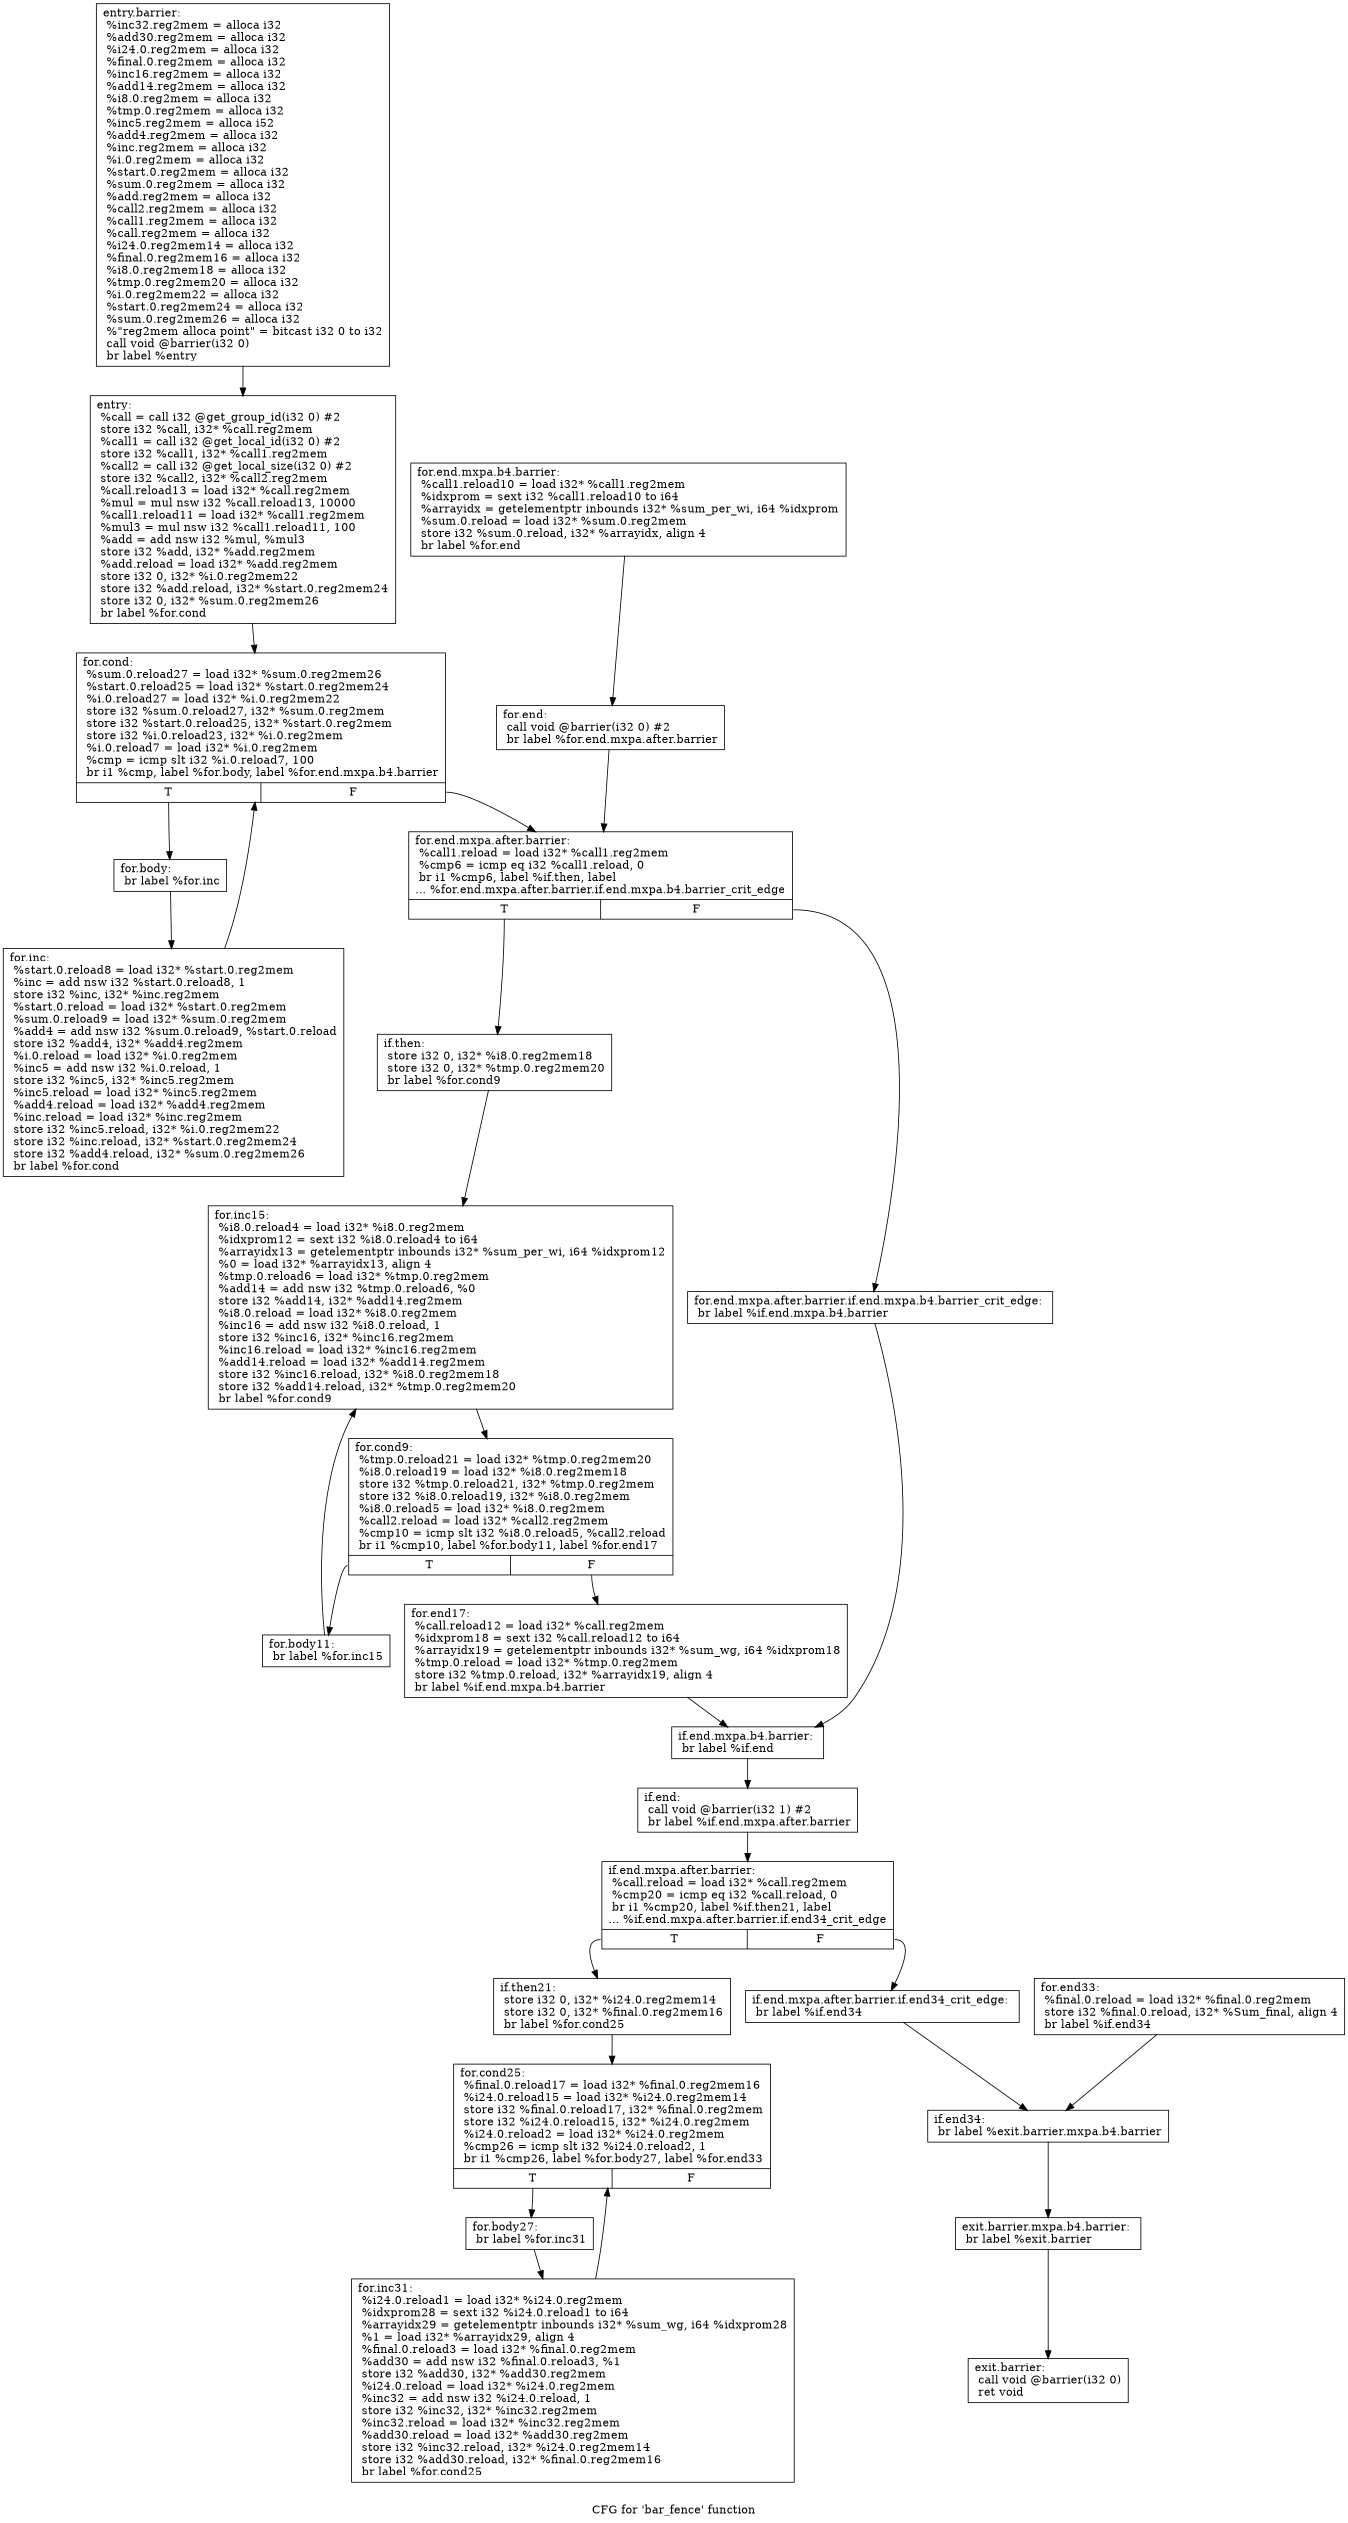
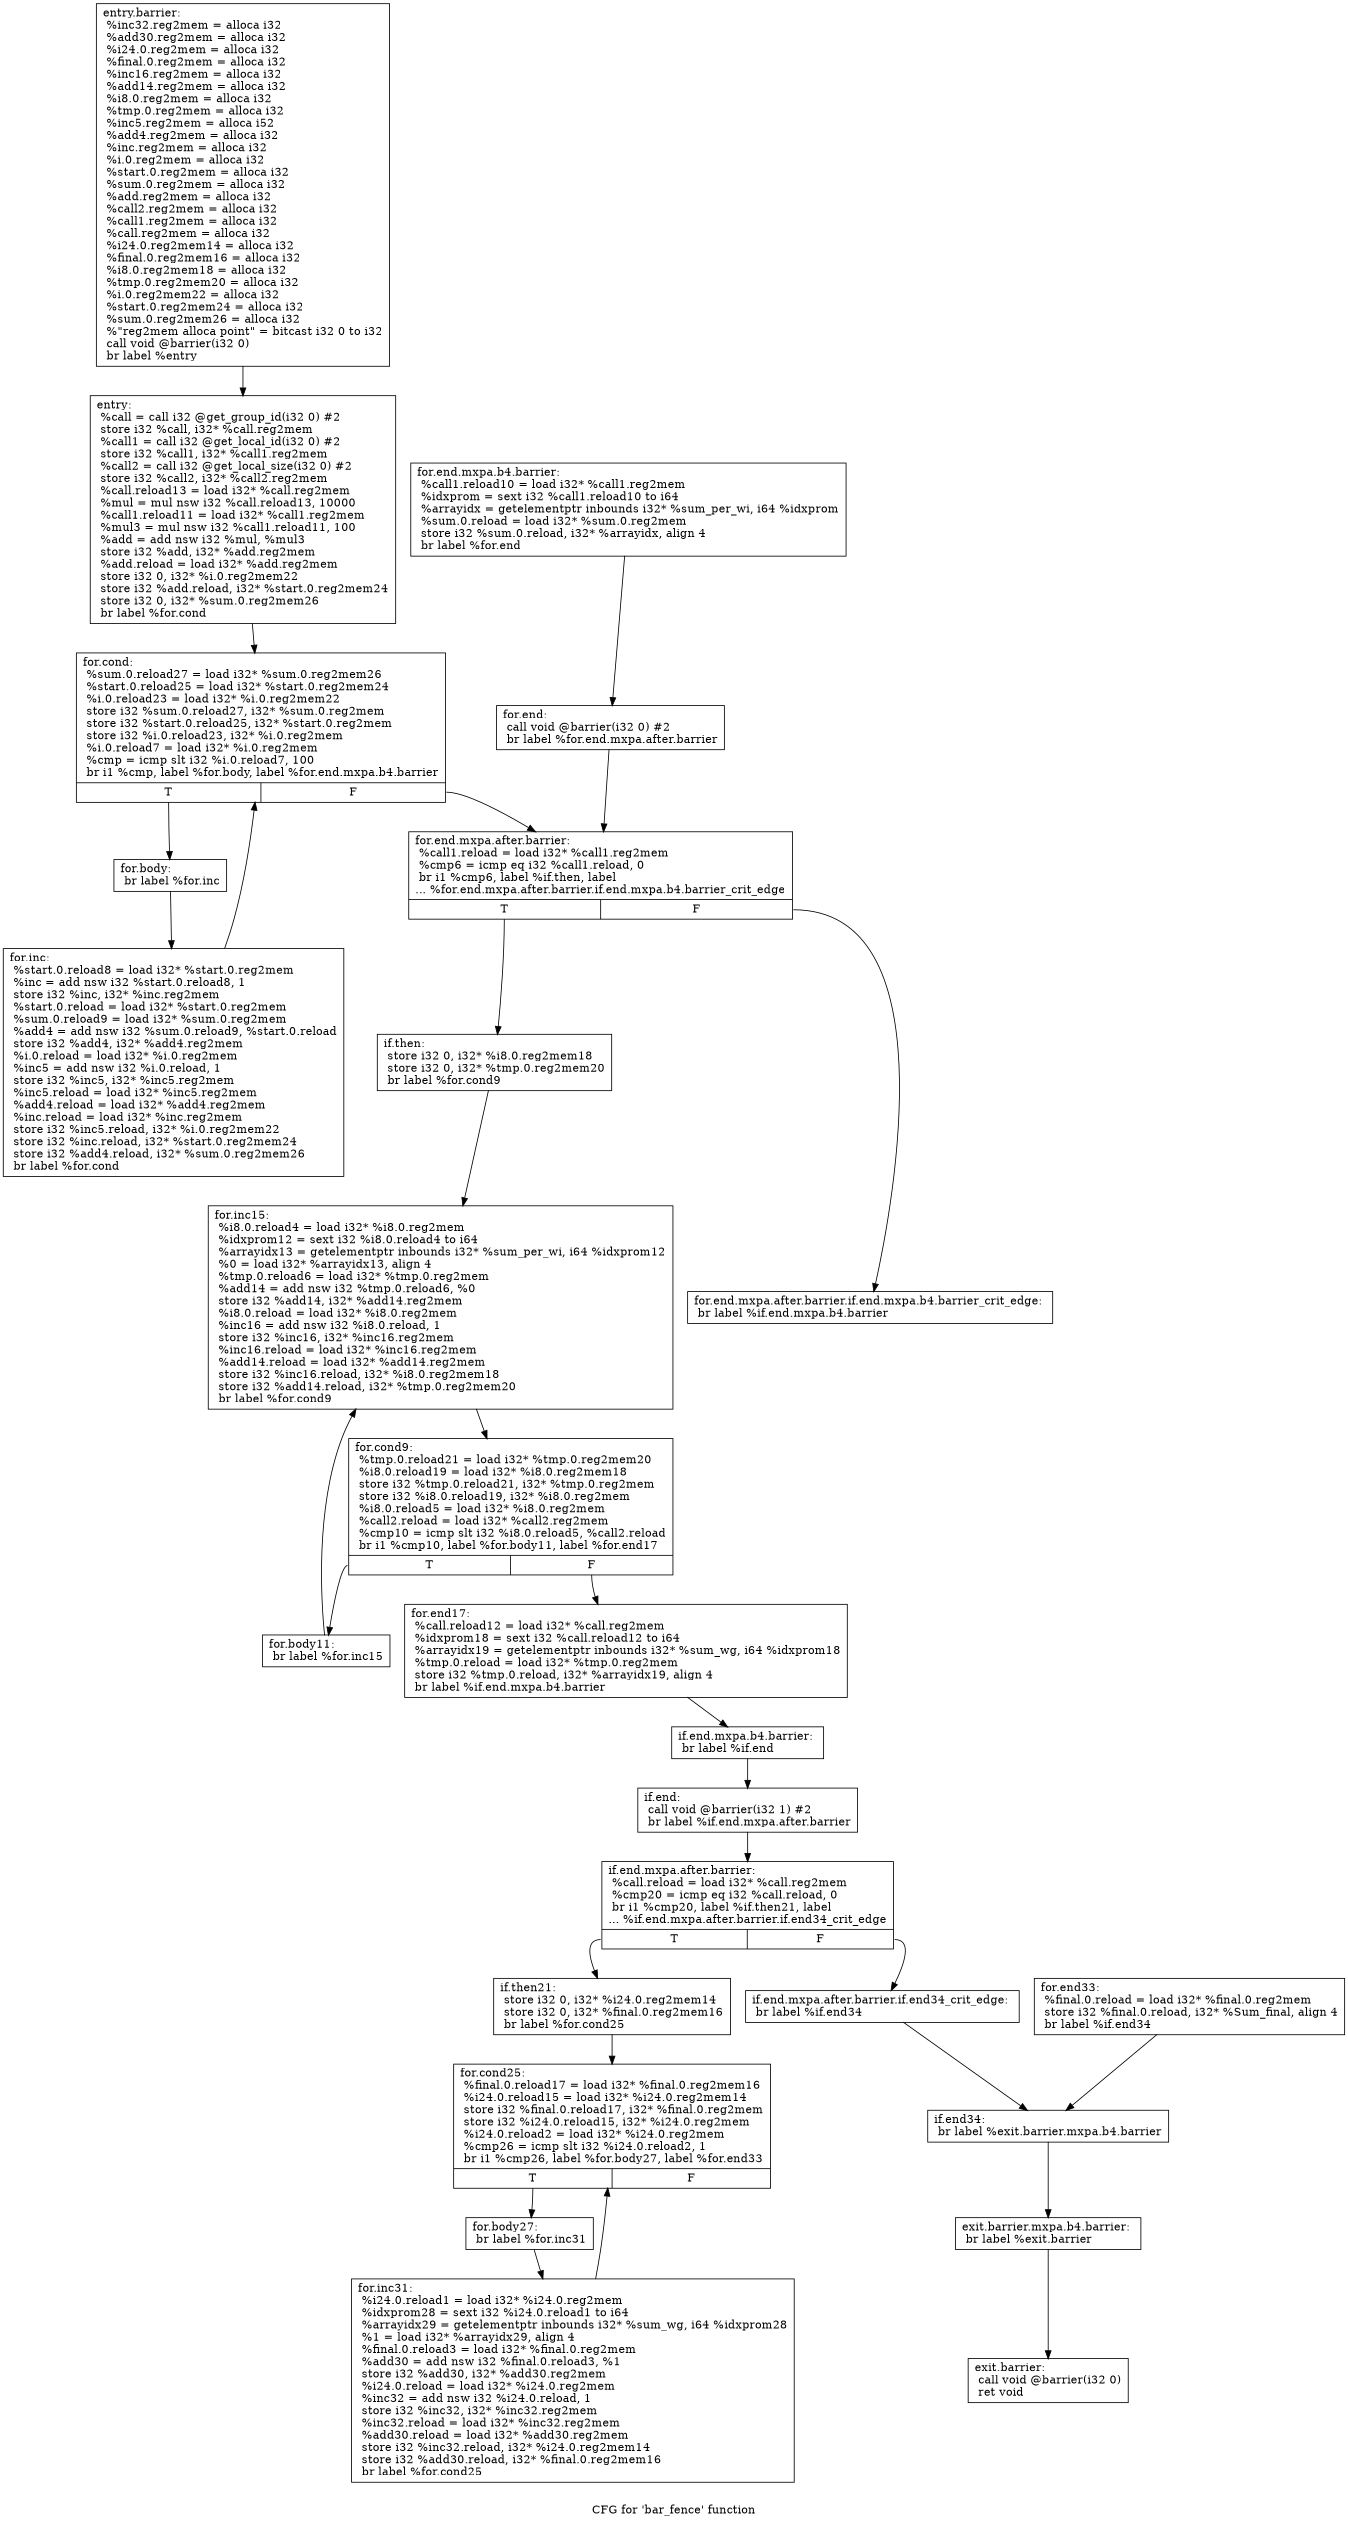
(212, 699) -> (212, 699)
(902, 1534) -> none
